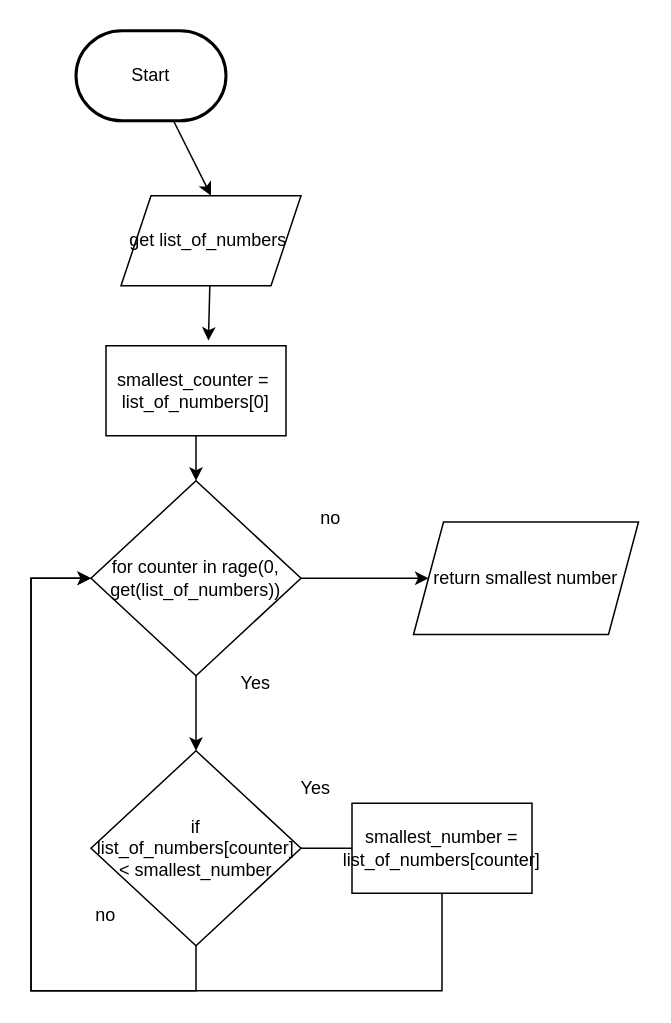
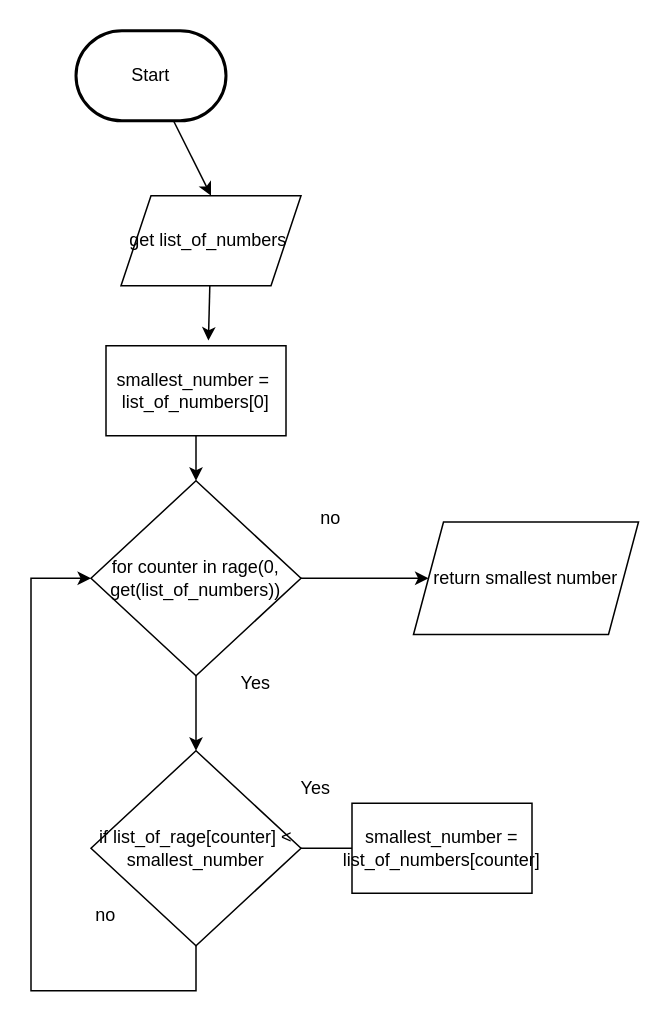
(196, 391) -> (196, 391)
(196, 848) -> (196, 848)
(368, 991) -> none
